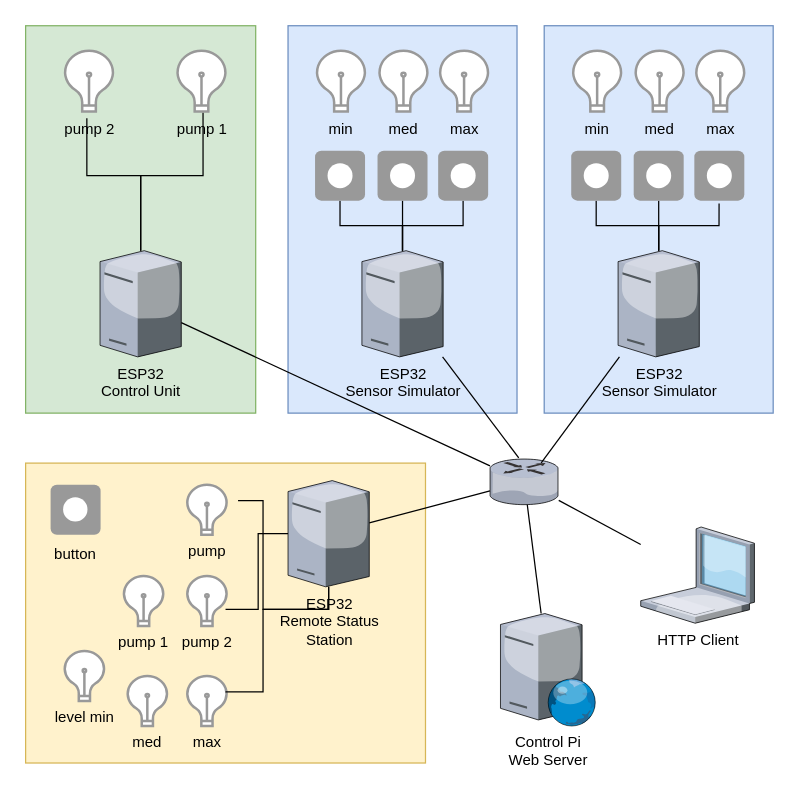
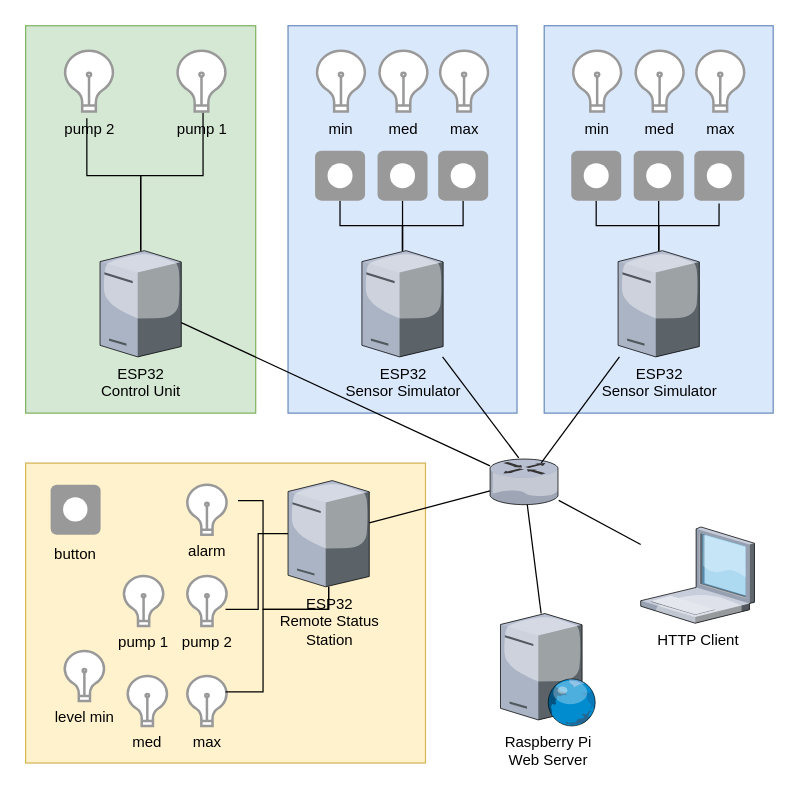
(208, 552) -> (208, 552)
(549, 752) -> (549, 752)
